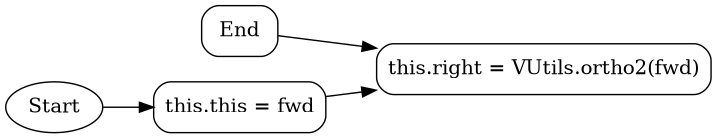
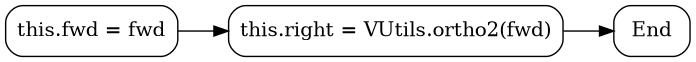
(320, 41) -> (581, 31)
(54, 107) -> none
(240, 107) -> (92, 31)
